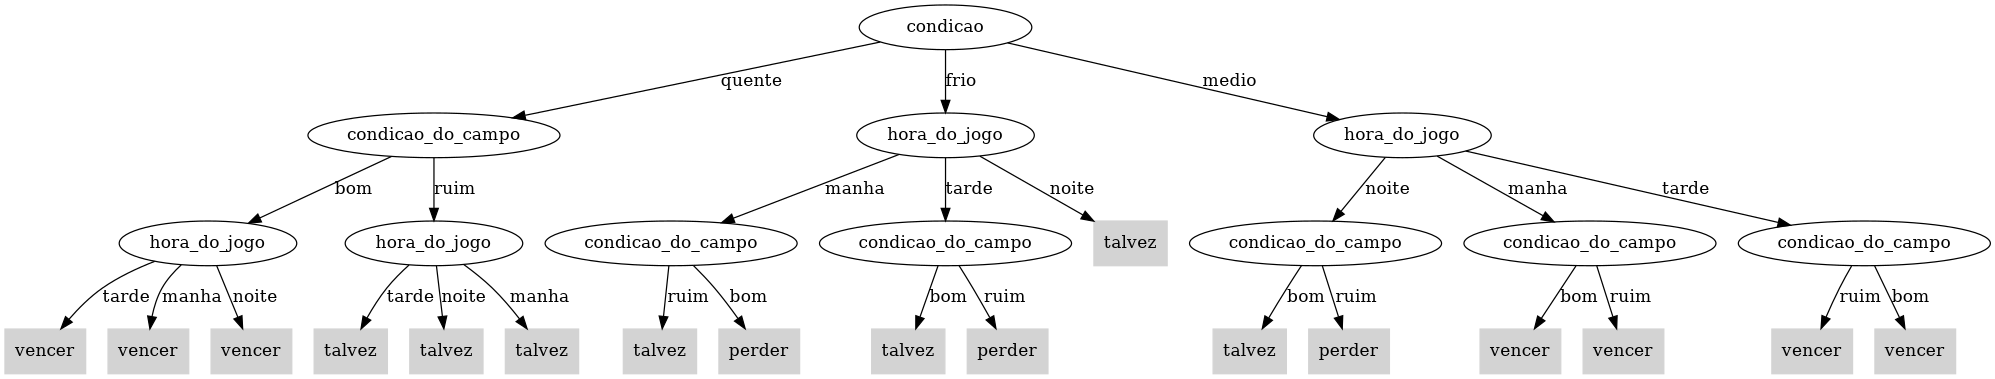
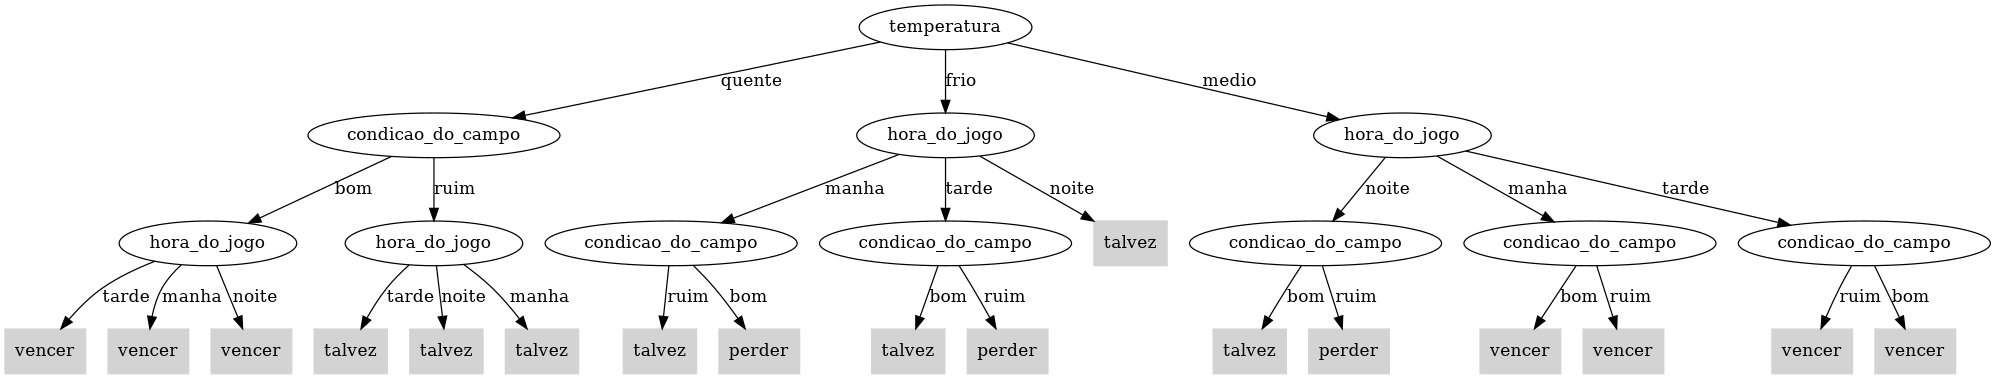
(946, 27) -> (946, 27)
